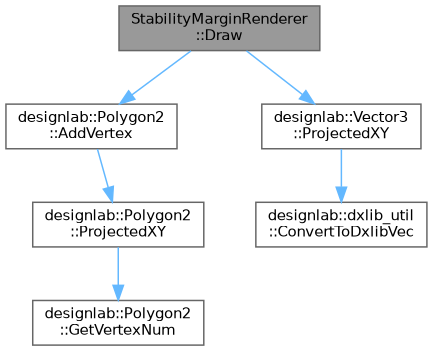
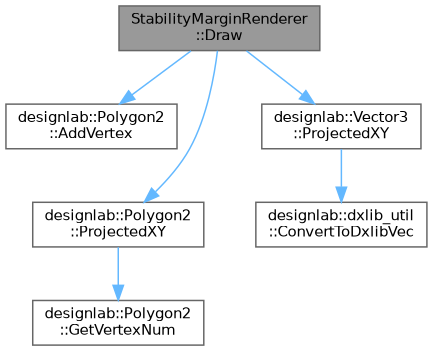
(103, 168) -> (199, 127)
